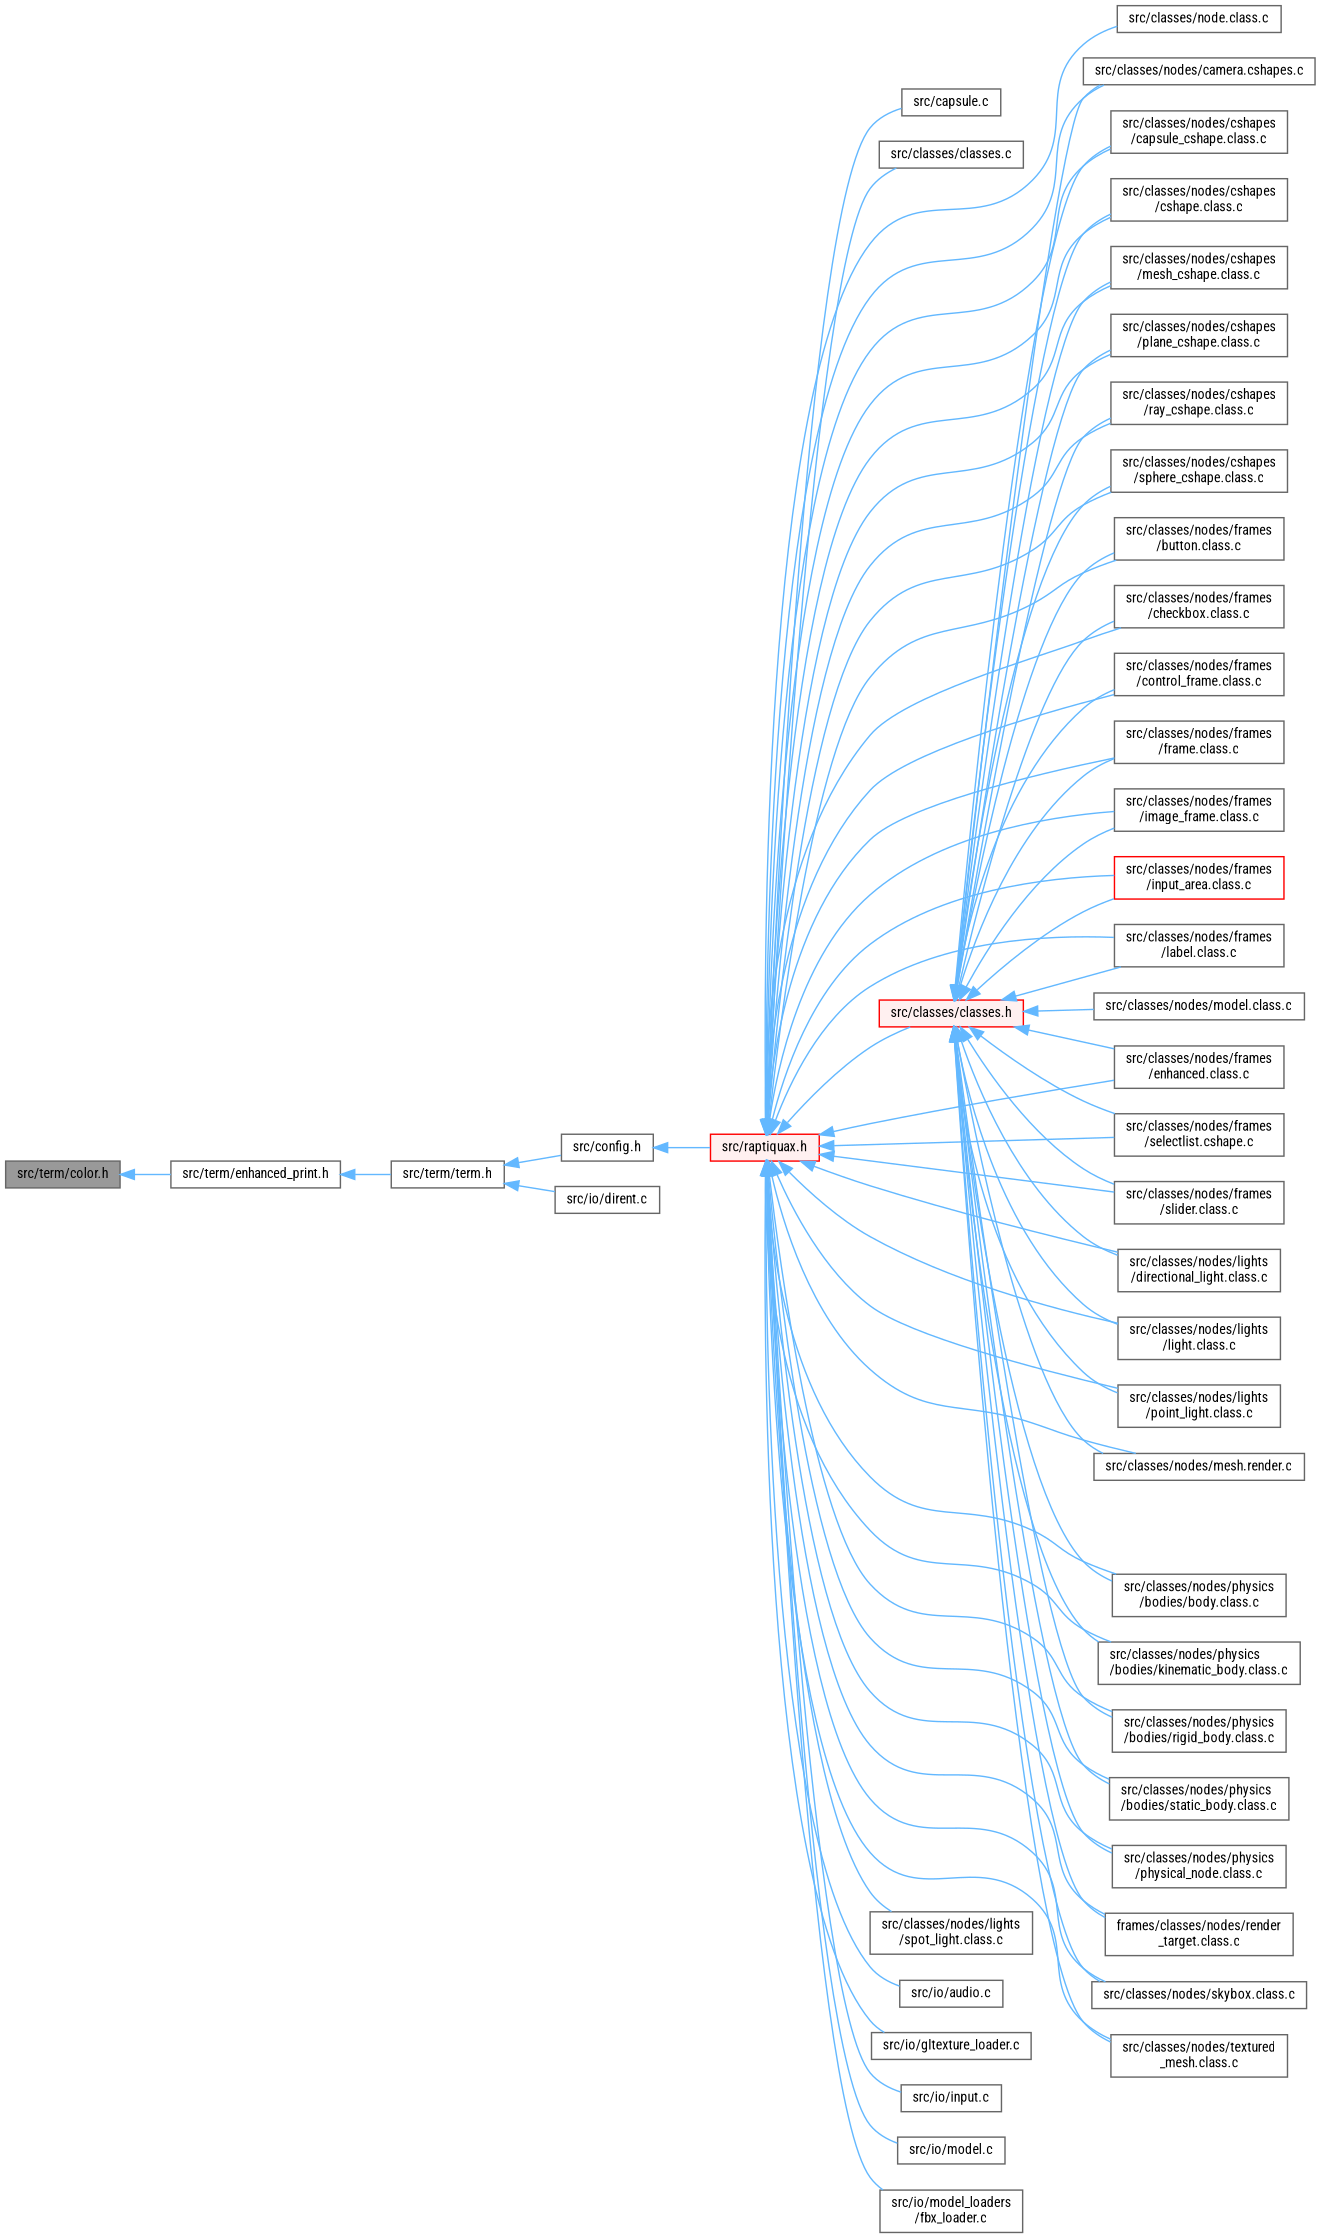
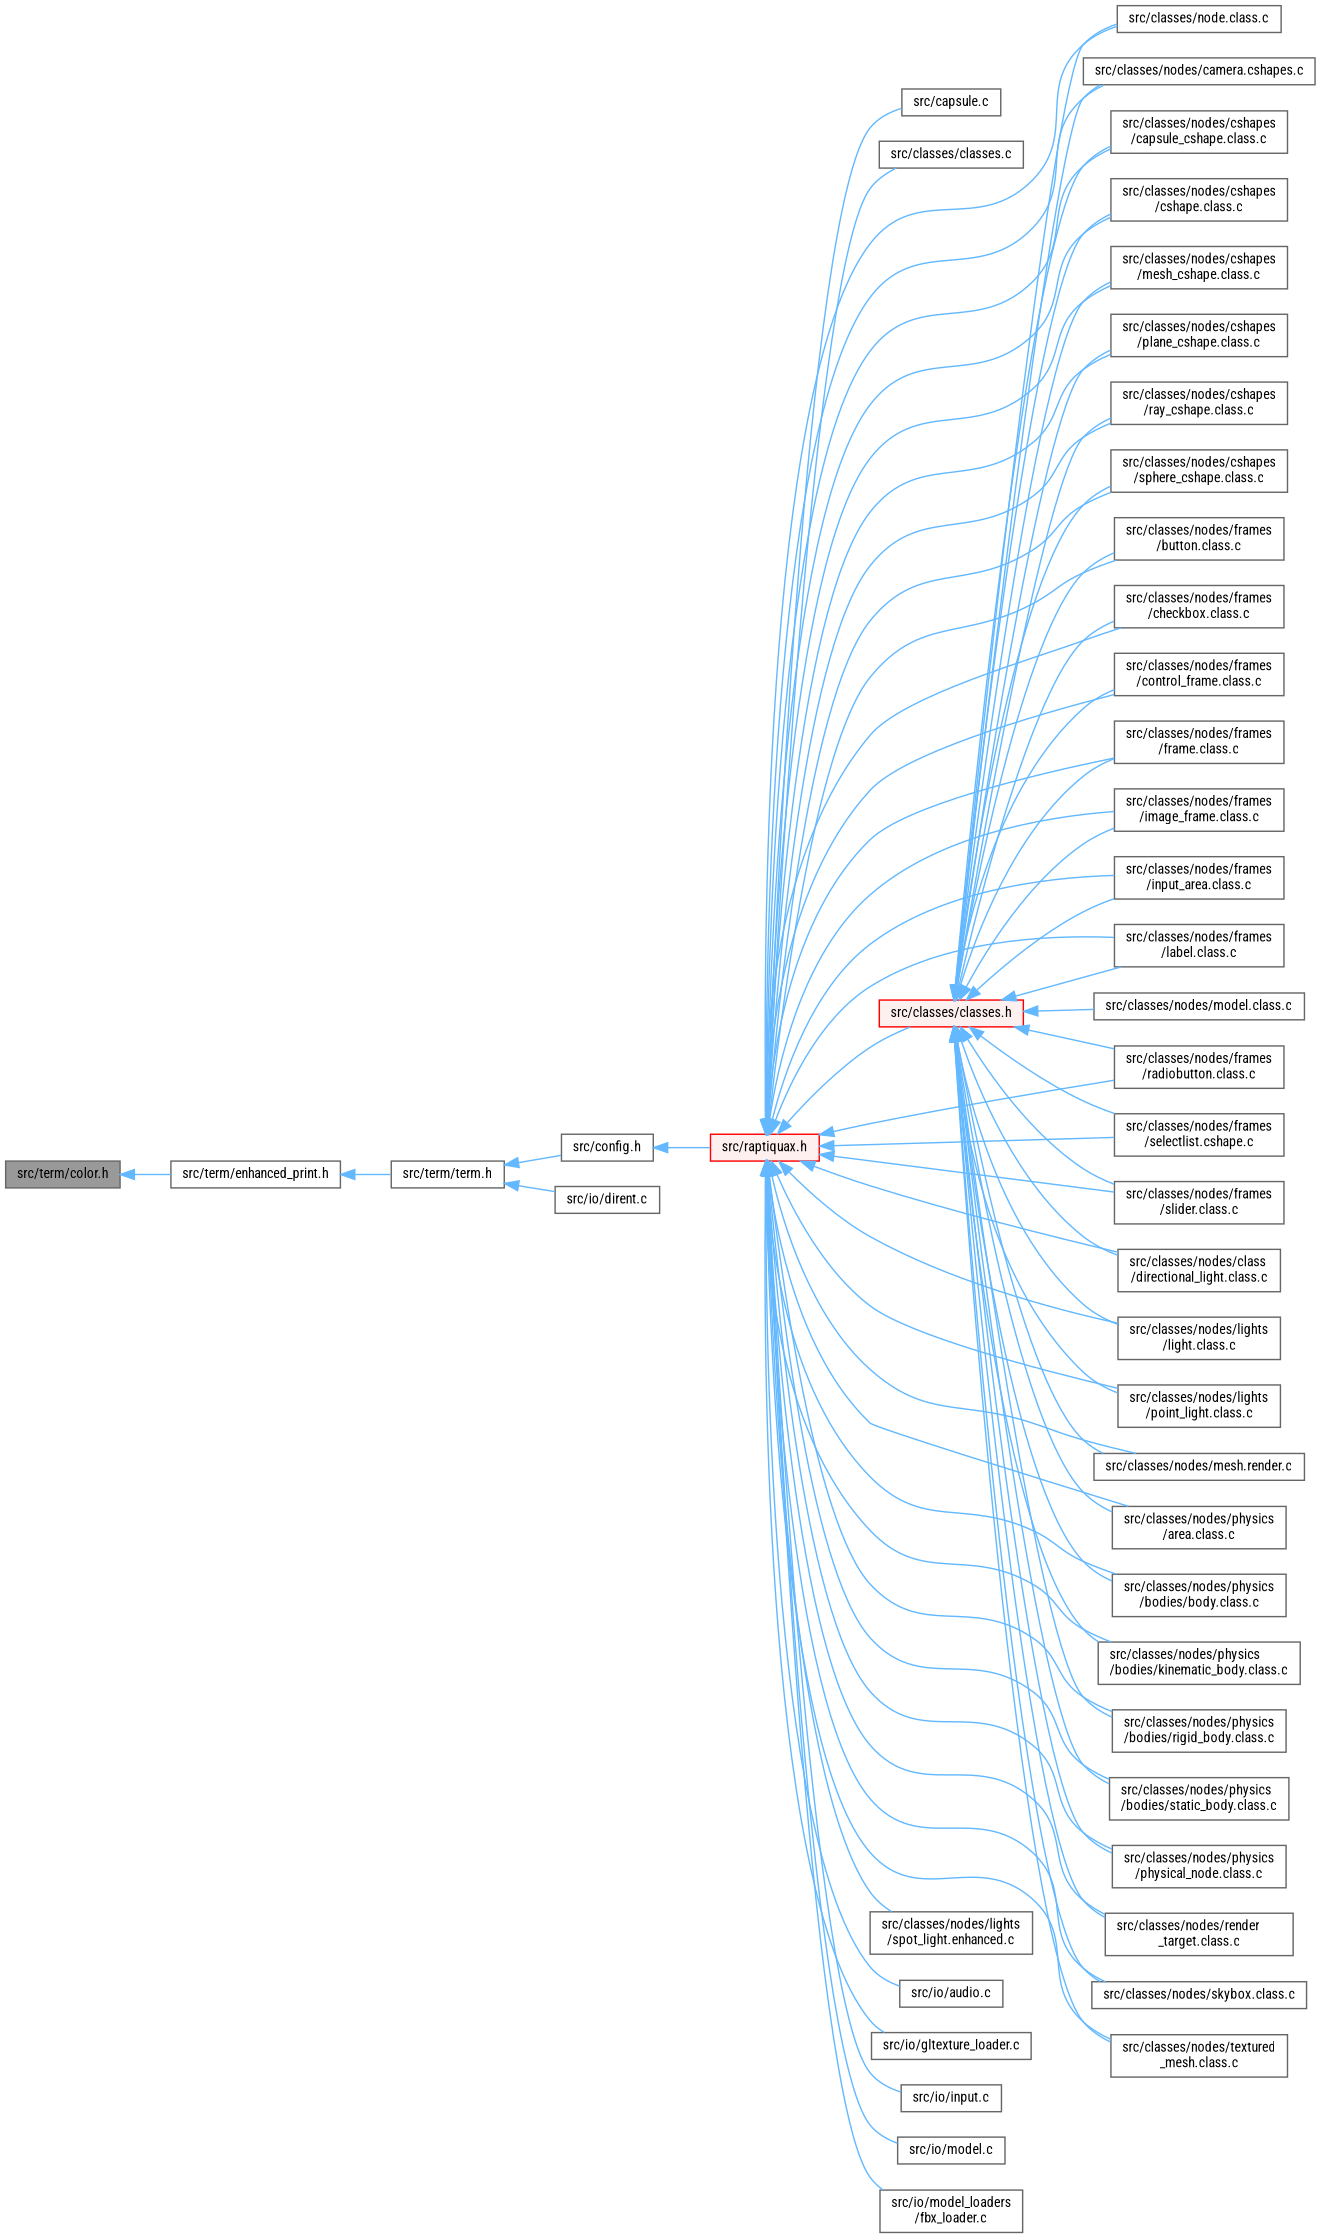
none -> (1010, 494)
(1199, 878) -> (1199, 878)
(1199, 1067) -> (1199, 1067)
(1199, 1271) -> (1199, 1271)
none -> (1199, 1528)
(951, 1933) -> (951, 1933)
(1199, 1934) -> (1199, 1934)
